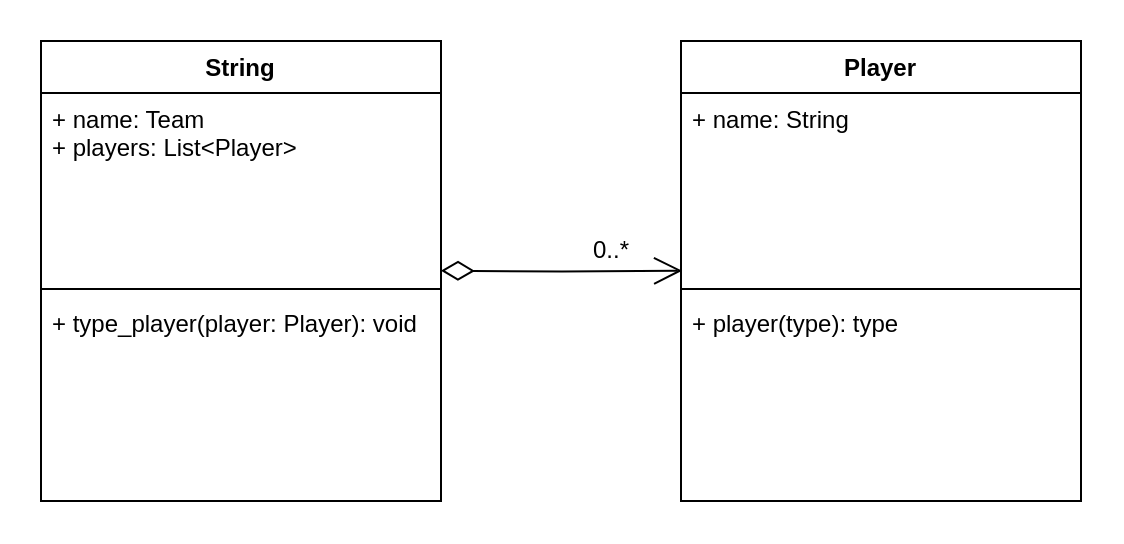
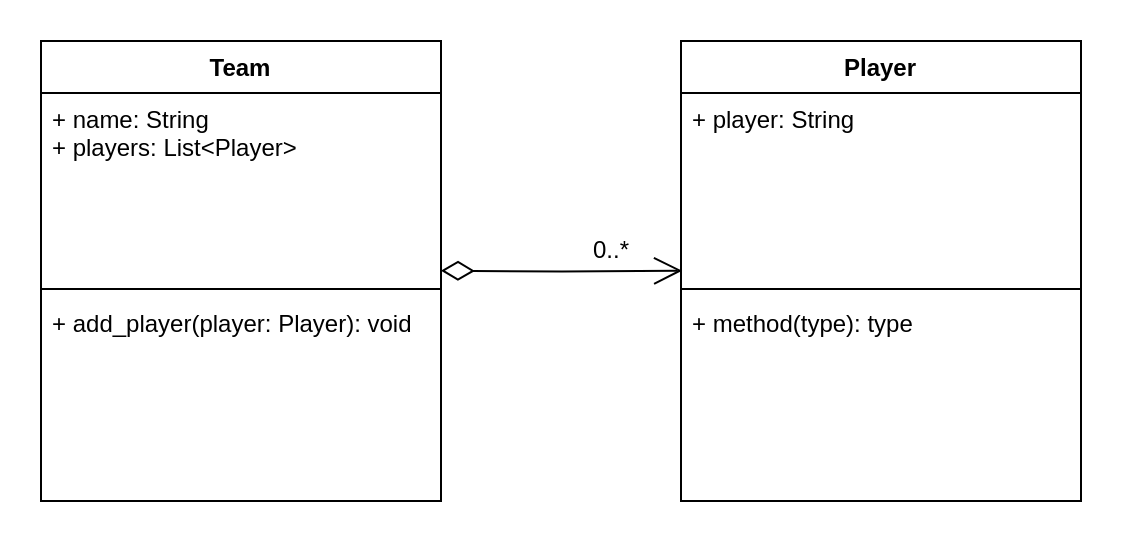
(241, 69) -> (241, 69)
(775, 121) -> (785, 121)
(189, 136) -> (189, 136)
(815, 325) -> (818, 325)
(243, 340) -> (243, 340)
